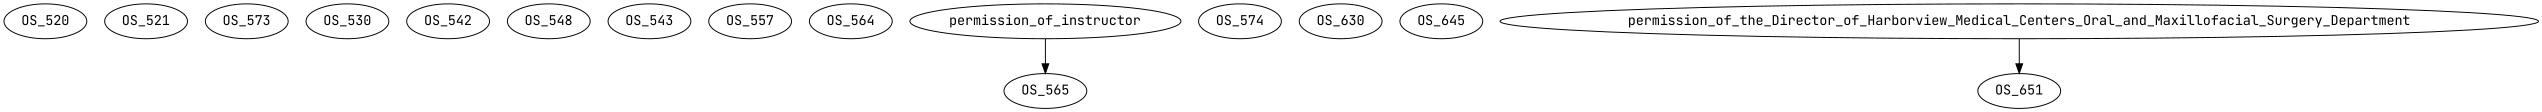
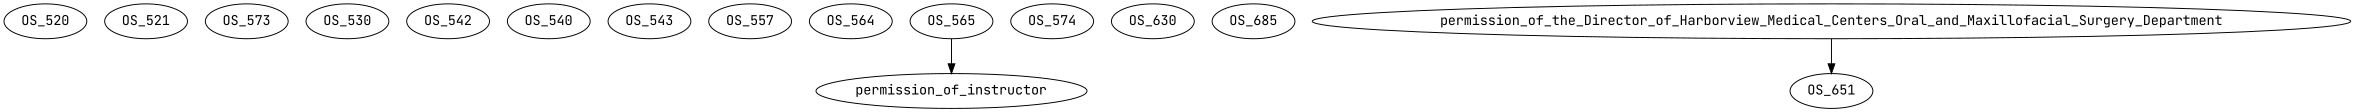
(549, 21) -> (549, 21)
(1441, 21) -> (1254, 21)
(1045, 51) -> (952, 51)
